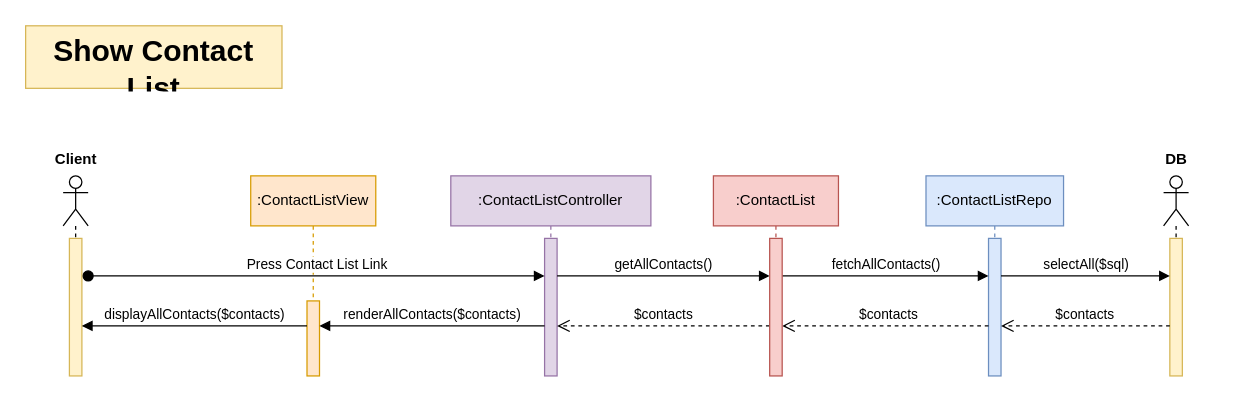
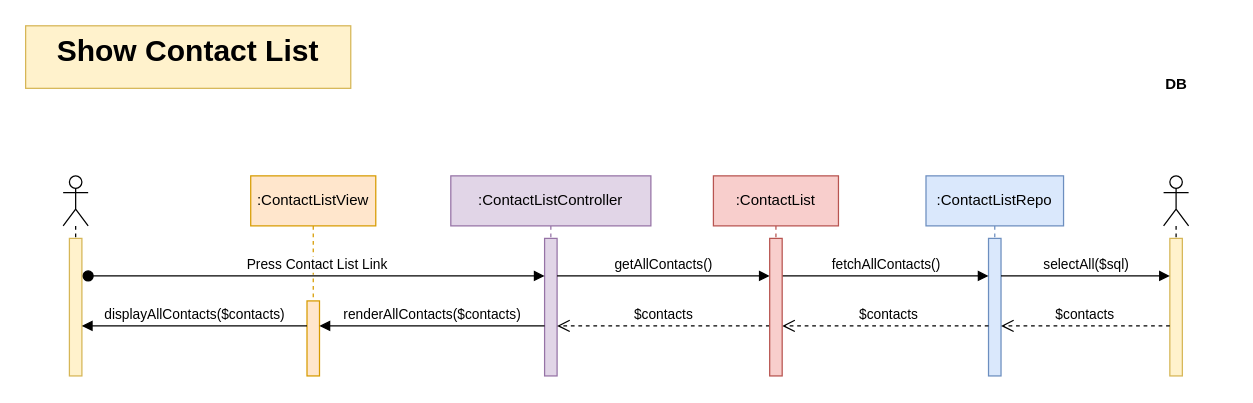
(154, 57) -> (188, 57)
(76, 159) -> none
(1176, 159) -> (1176, 84)
